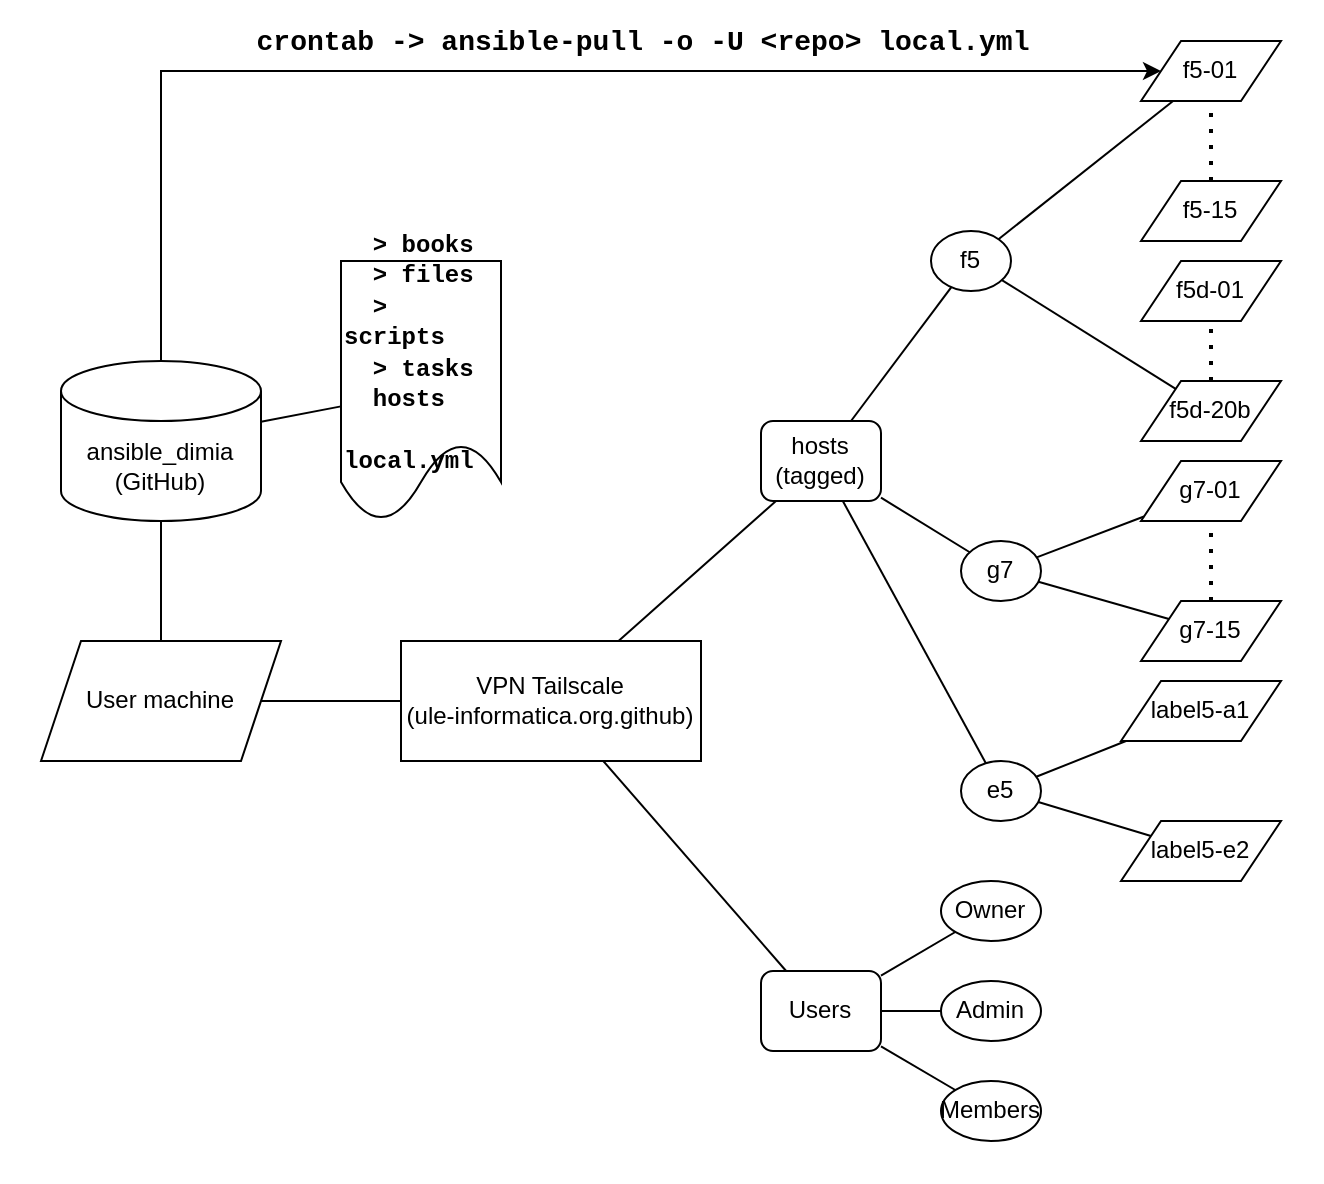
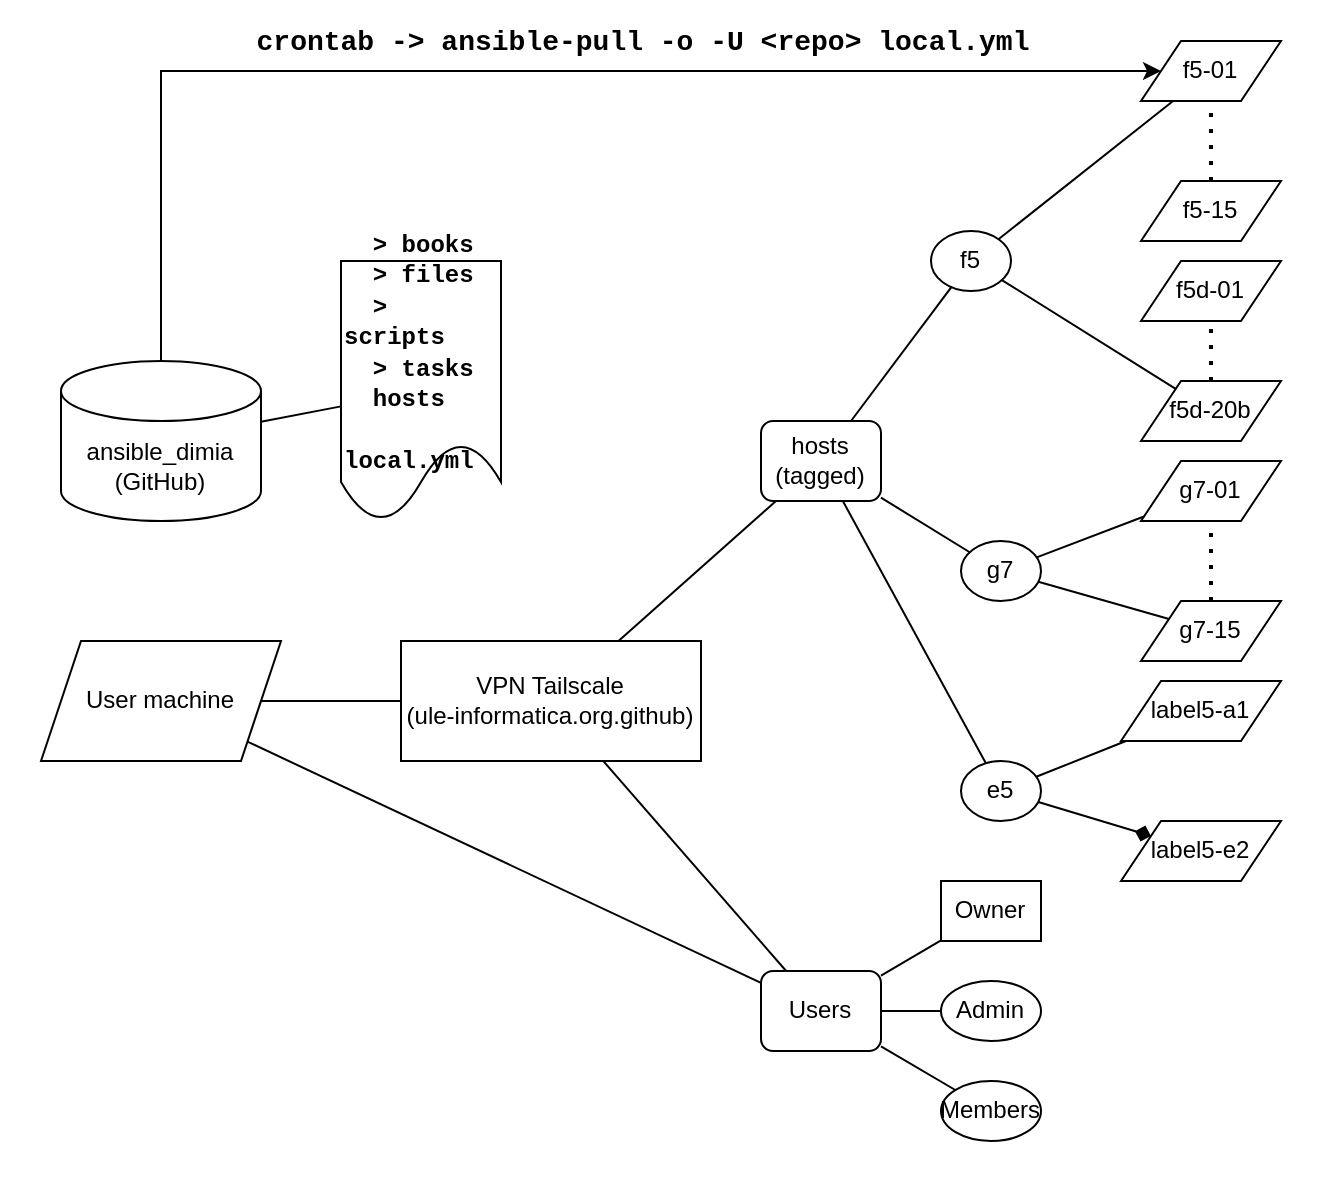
(161, 581) -> (504, 862)
(1141, 833) -> (1135, 831)
(991, 911) -> (991, 911)
